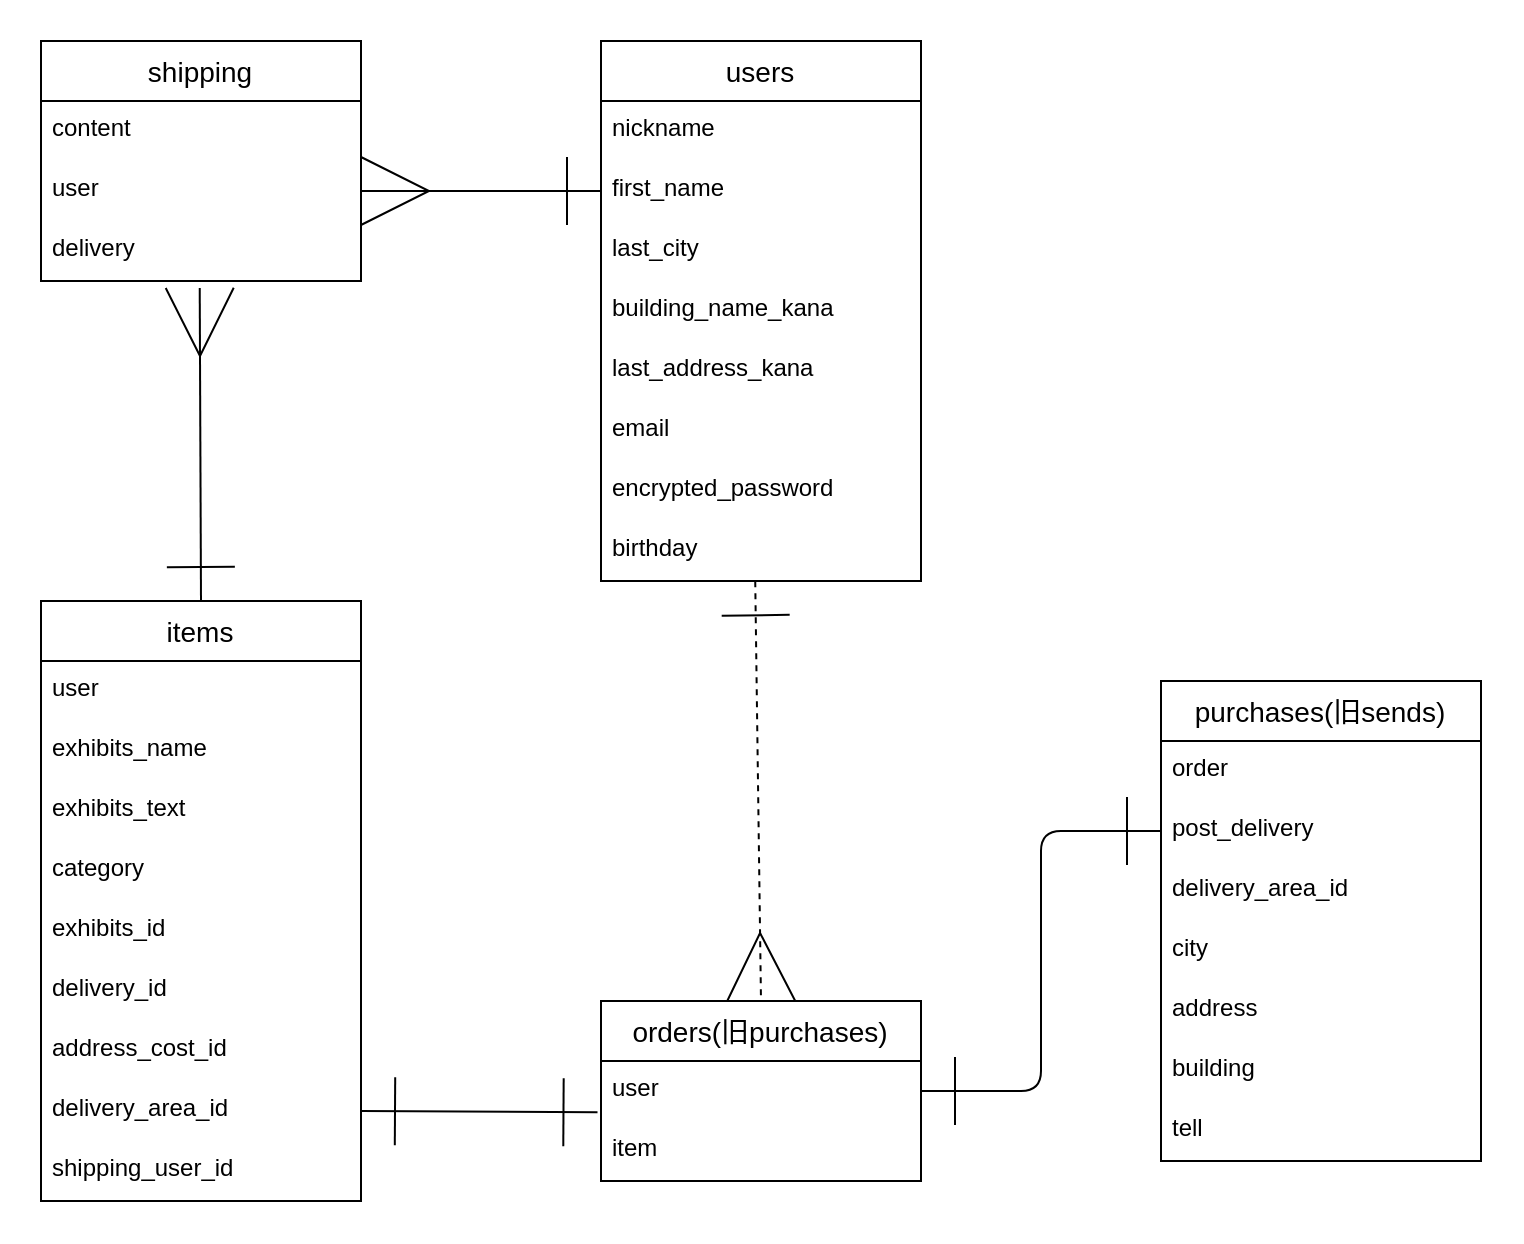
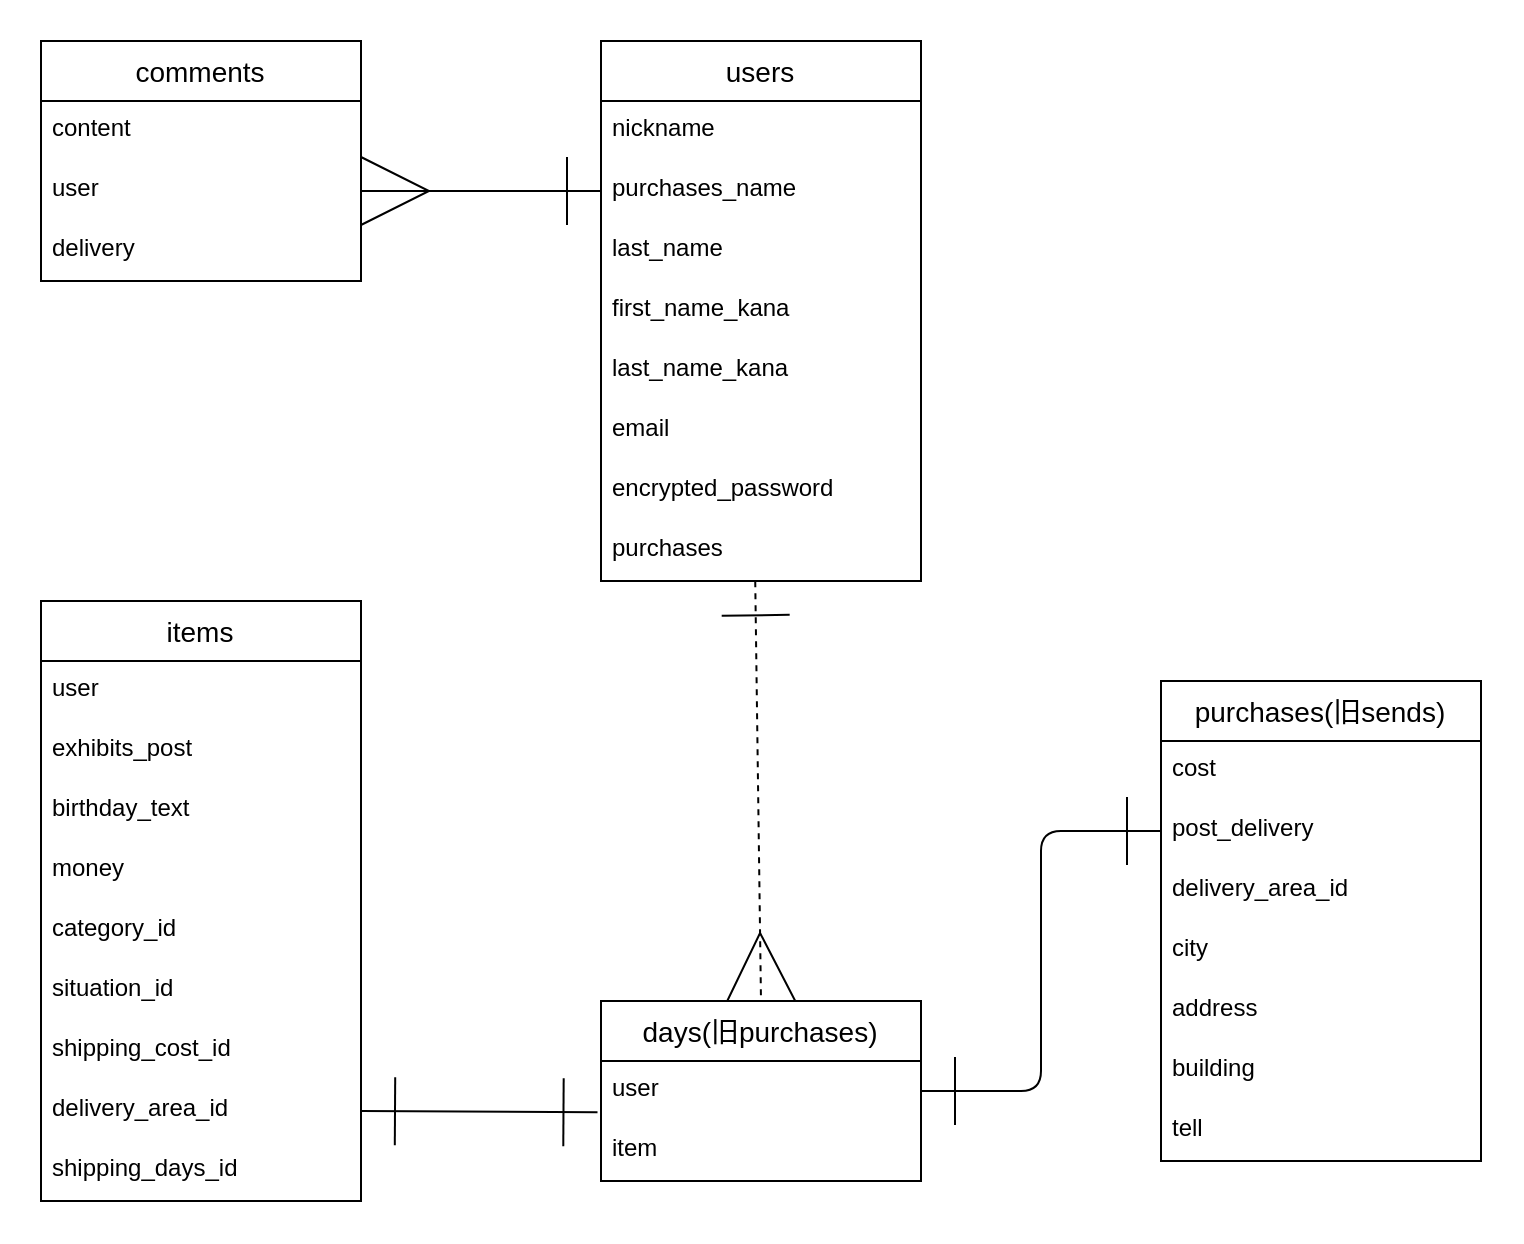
(200, 73) -> (200, 73)
(676, 188) -> (706, 188)
(666, 248) -> (669, 248)
(724, 308) -> (710, 308)
(723, 368) -> (703, 368)
(200, 445) -> none
(663, 548) -> (672, 548)
(133, 748) -> (133, 748)
(1206, 768) -> (1199, 768)
(133, 808) -> (136, 808)
(106, 868) -> (86, 868)
(117, 928) -> (123, 928)
(117, 988) -> (123, 988)
(760, 1033) -> (760, 1033)
(150, 1048) -> (150, 1048)
(150, 1168) -> (150, 1168)
